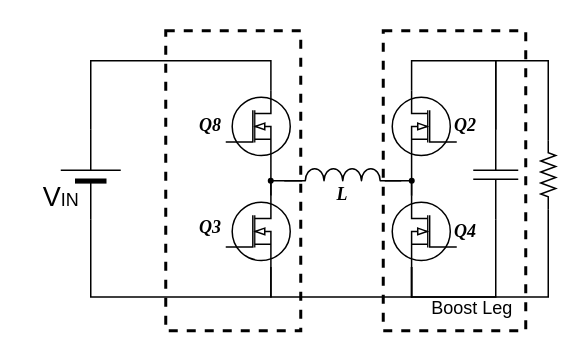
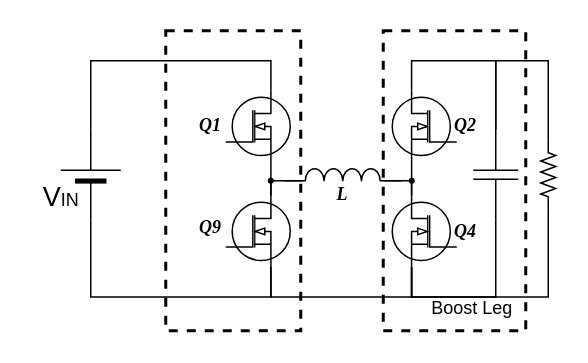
(211, 125) -> (211, 125)
(211, 227) -> (211, 227)
